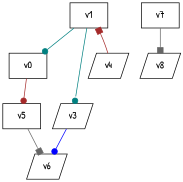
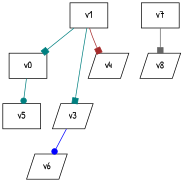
(61, 39) -> (61, 39)
(105, 44) -> (93, 38)
(81, 62) -> (81, 62)
(25, 88) -> (25, 88)
(33, 138) -> none
